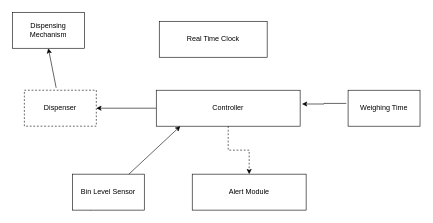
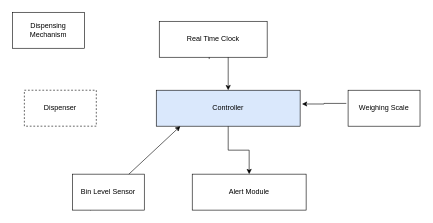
(52, 69) -> none
none -> (228, 84)
(101, 108) -> none
(228, 108) -> (228, 108)
(384, 108) -> (384, 108)
(236, 150) -> (236, 150)
